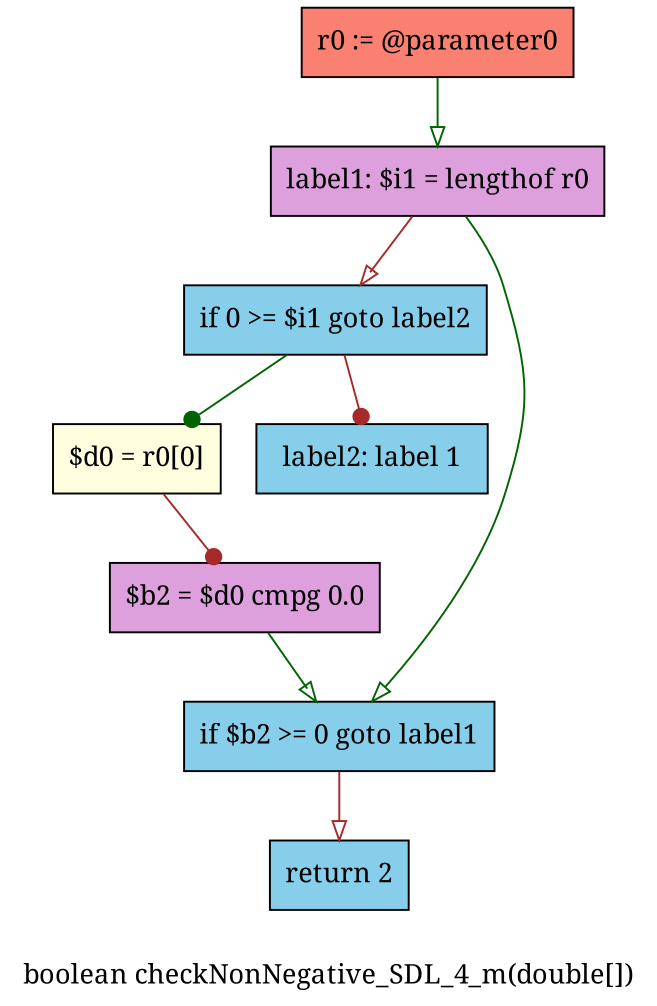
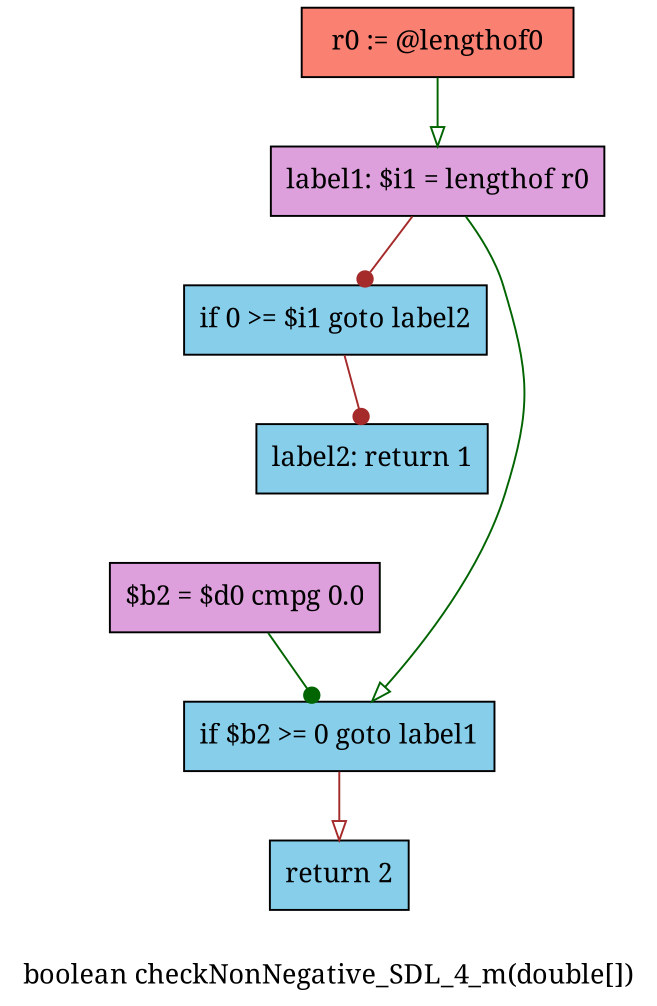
(438, 42) -> (438, 42)
(391, 244) -> (391, 244)
(137, 459) -> none
(372, 459) -> (372, 459)
(288, 661) -> (288, 661)
